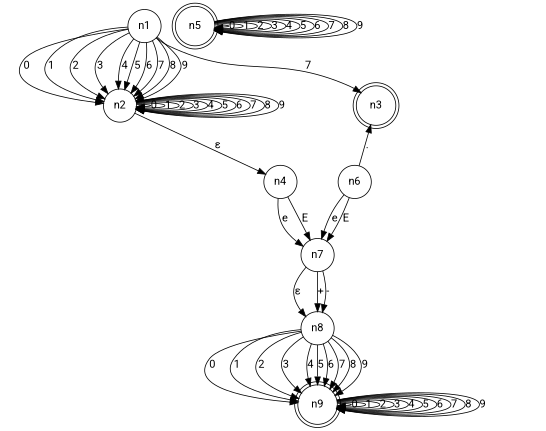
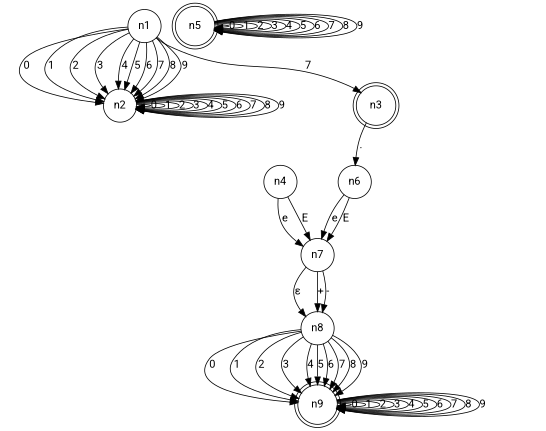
(197, 142) -> none
(364, 149) -> (359, 139)
